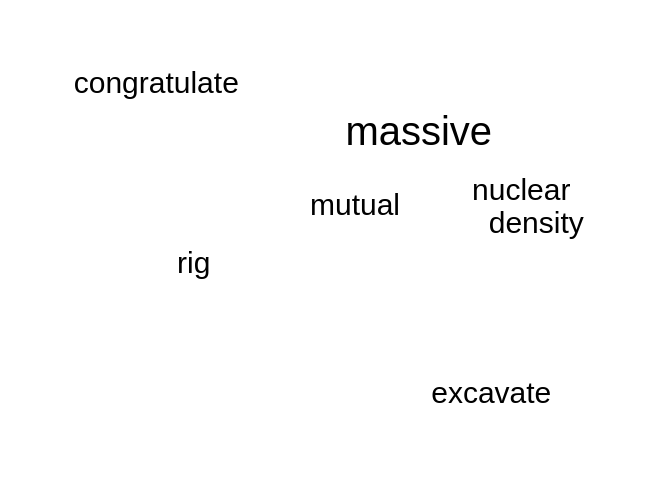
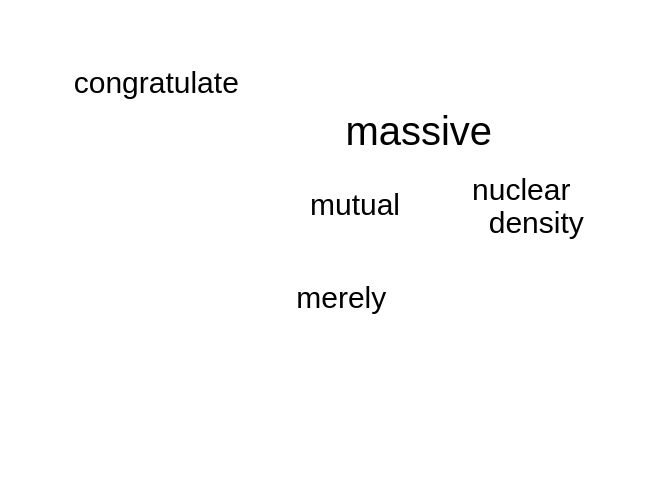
(193, 264) -> none
none -> (341, 299)
(491, 394) -> none
